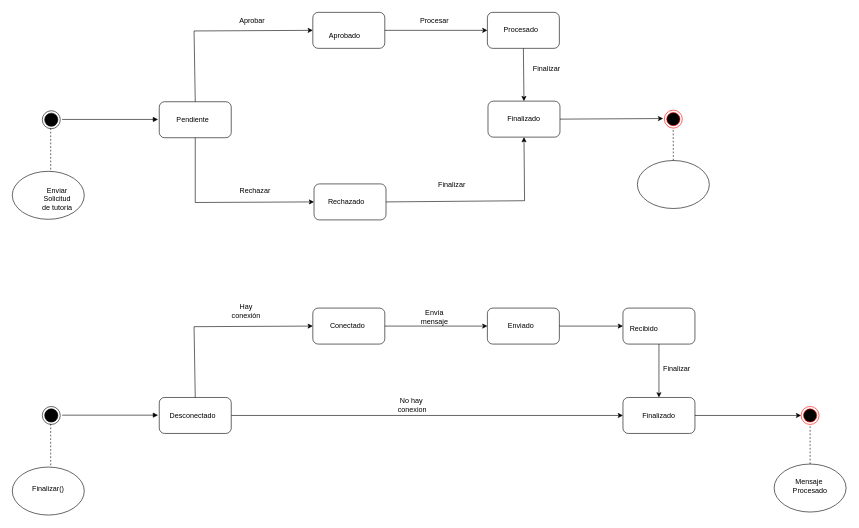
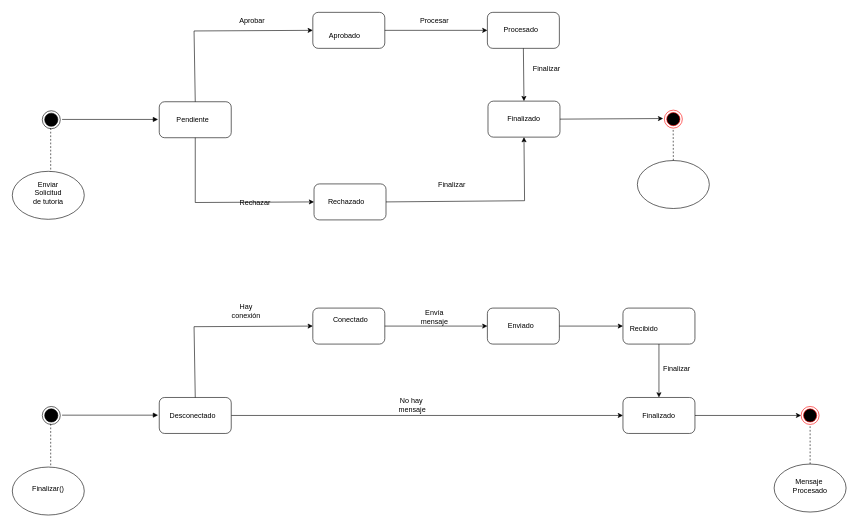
(255, 191) -> (255, 203)
(57, 199) -> (48, 193)
(348, 326) -> (351, 320)
(413, 405) -> (413, 405)
